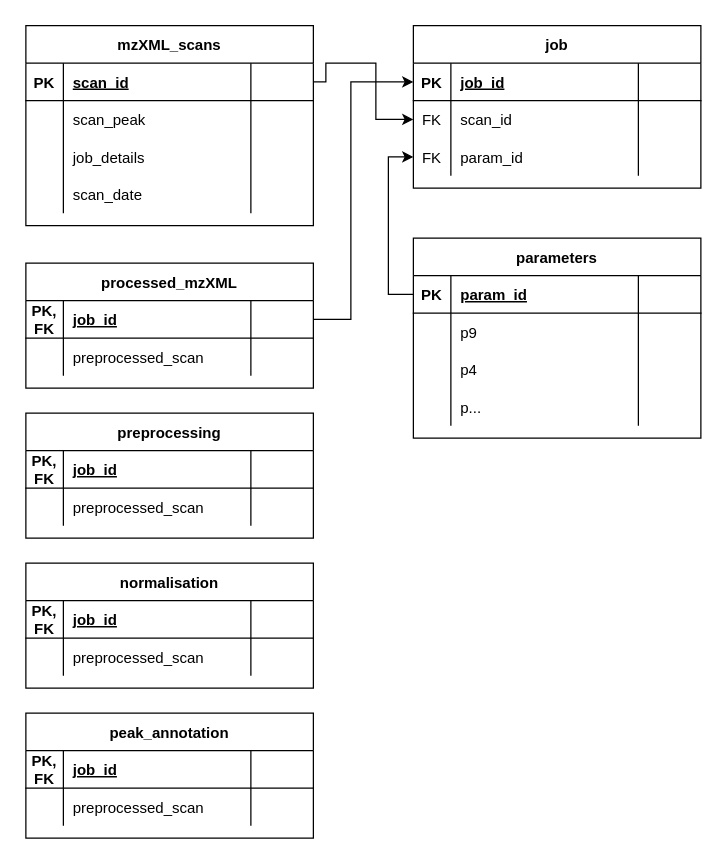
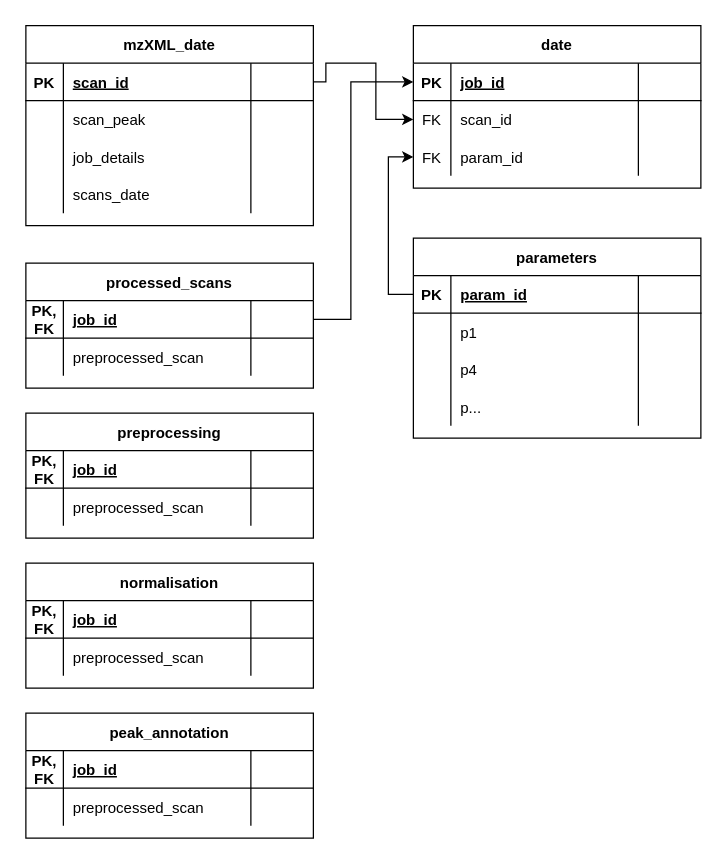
(169, 45) -> (169, 45)
(556, 45) -> (556, 45)
(110, 195) -> (115, 195)
(169, 283) -> (169, 283)
(468, 333) -> (468, 333)
